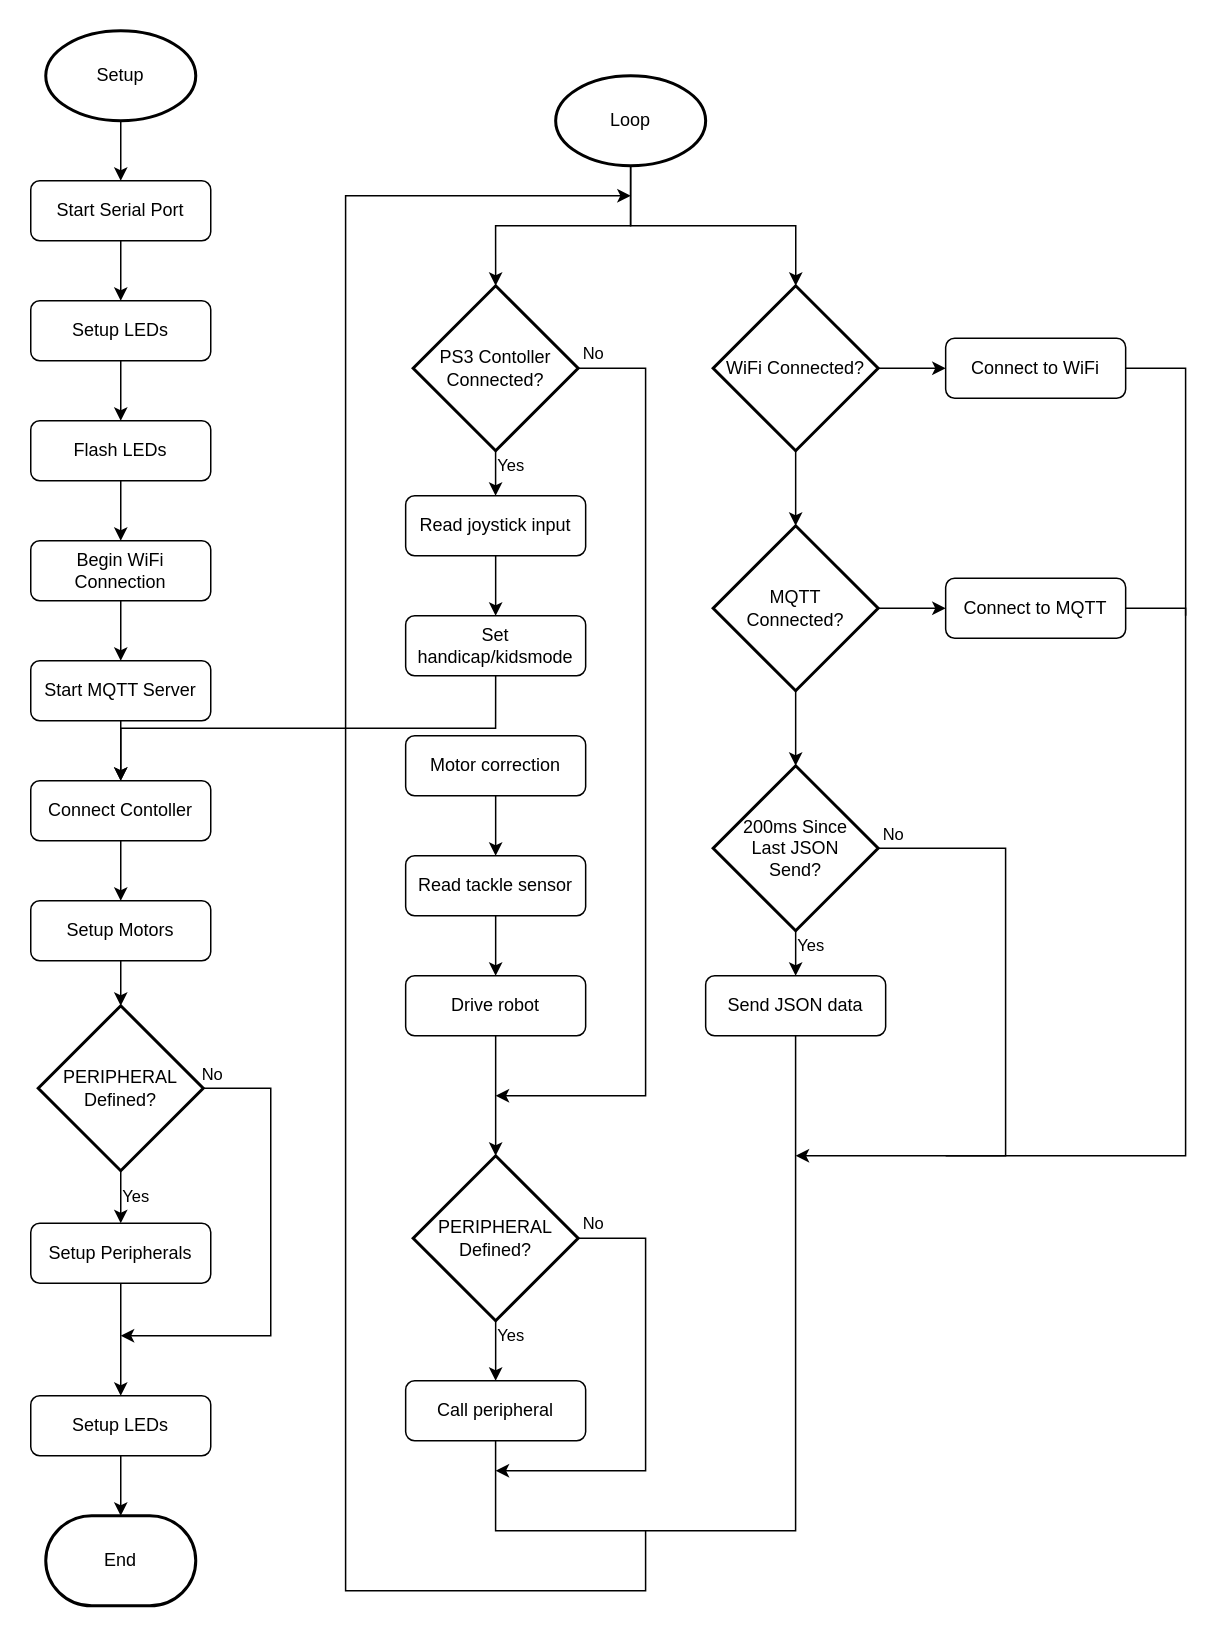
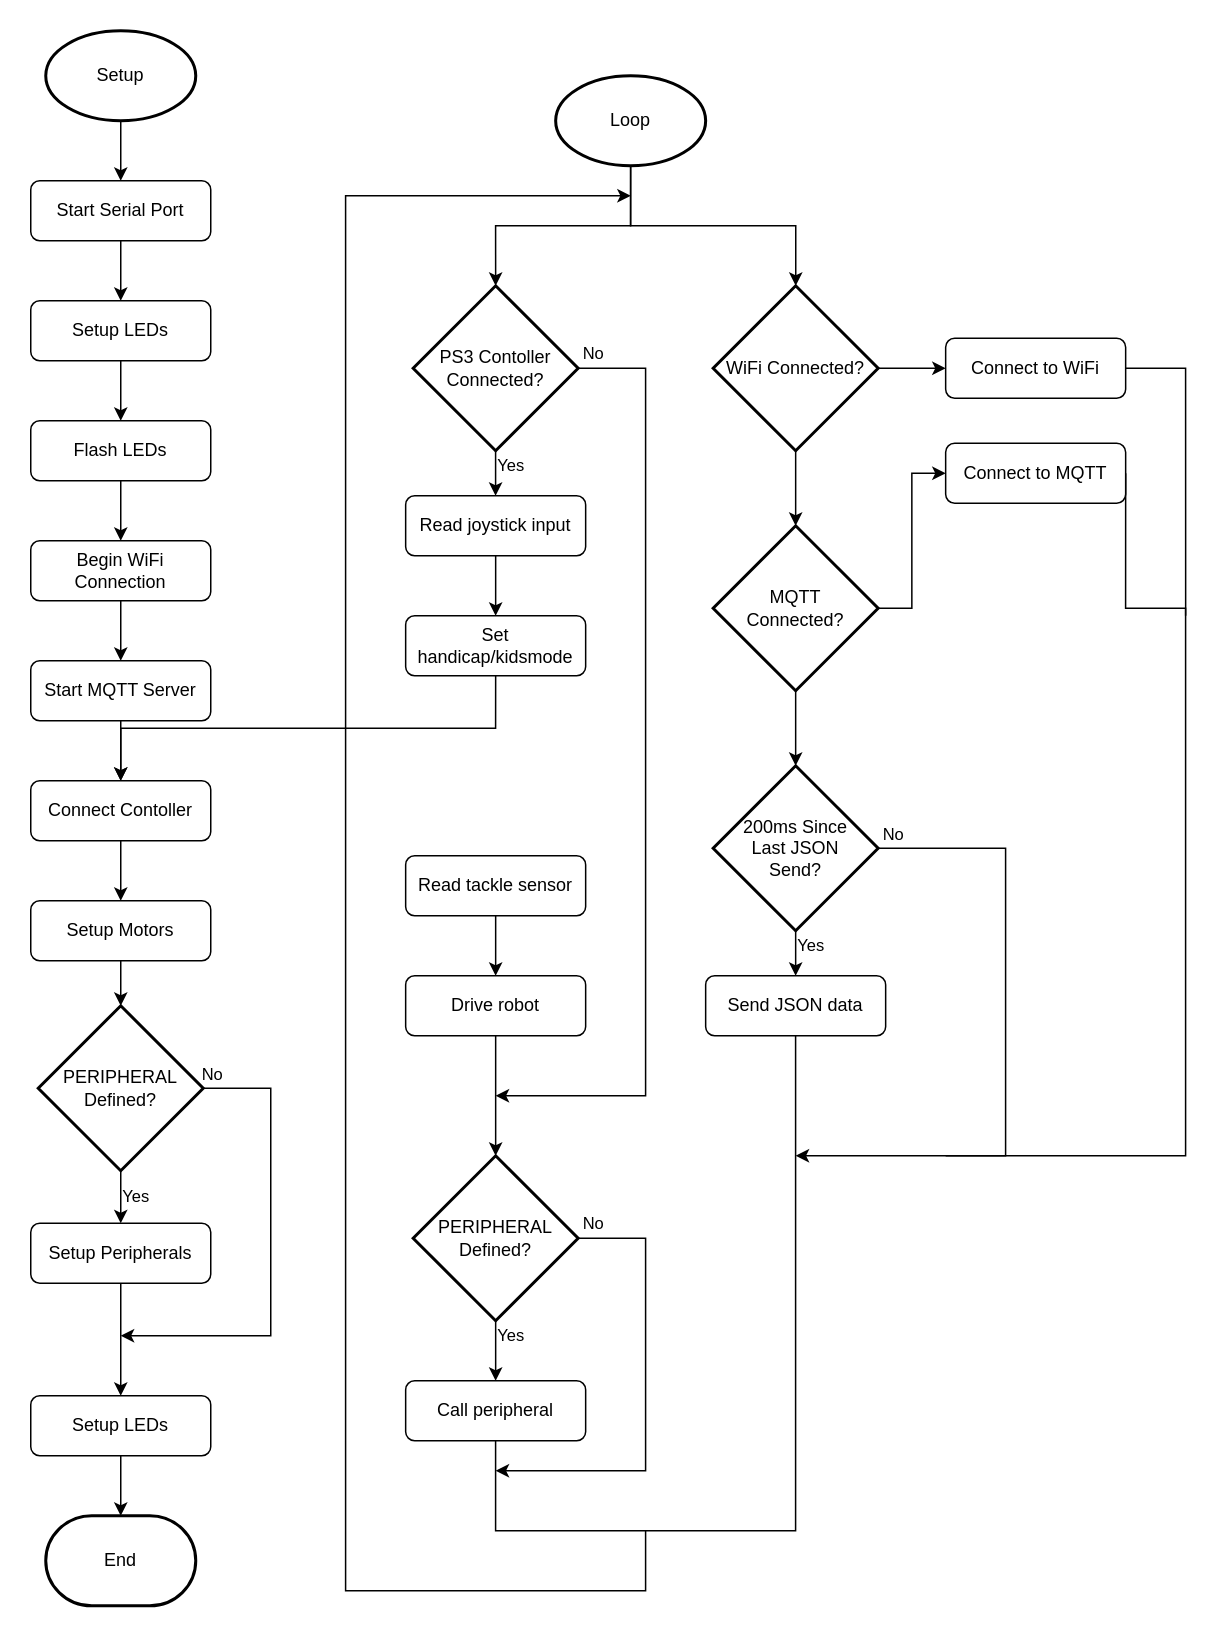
(1036, 608) -> (1036, 473)
(496, 766) -> none
(496, 821) -> none
